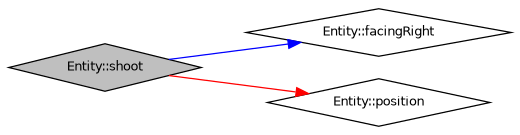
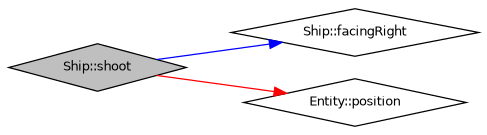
(379, 32) -> (355, 32)
(105, 68) -> (98, 68)
